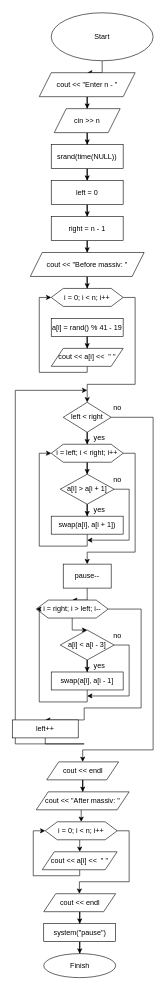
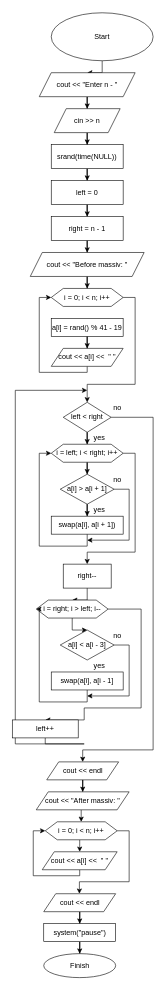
(87, 576) -> (87, 576)
(87, 668) -> none
